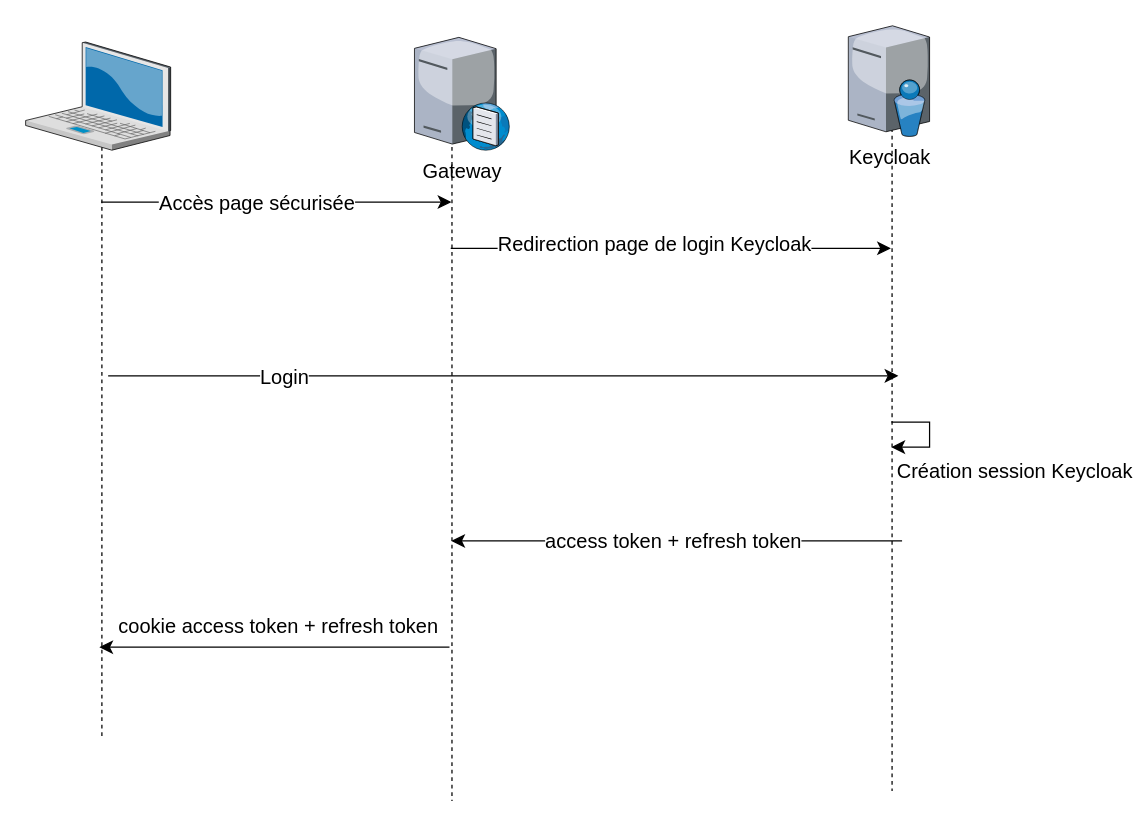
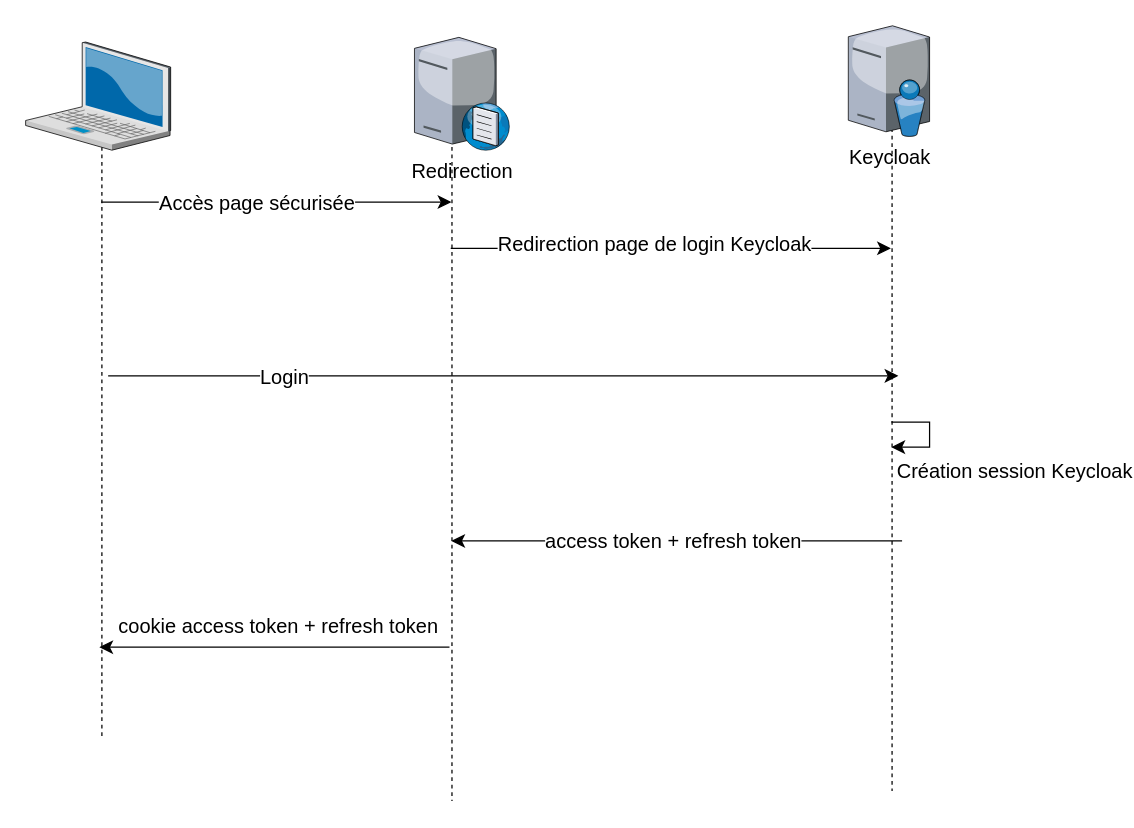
(463, 171) -> (463, 171)
